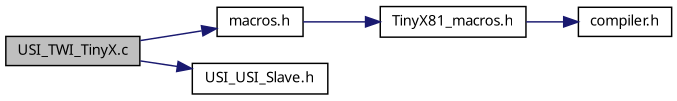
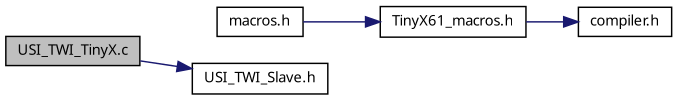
(453, 22) -> (453, 22)
(171, 36) -> none
(260, 79) -> (260, 79)
